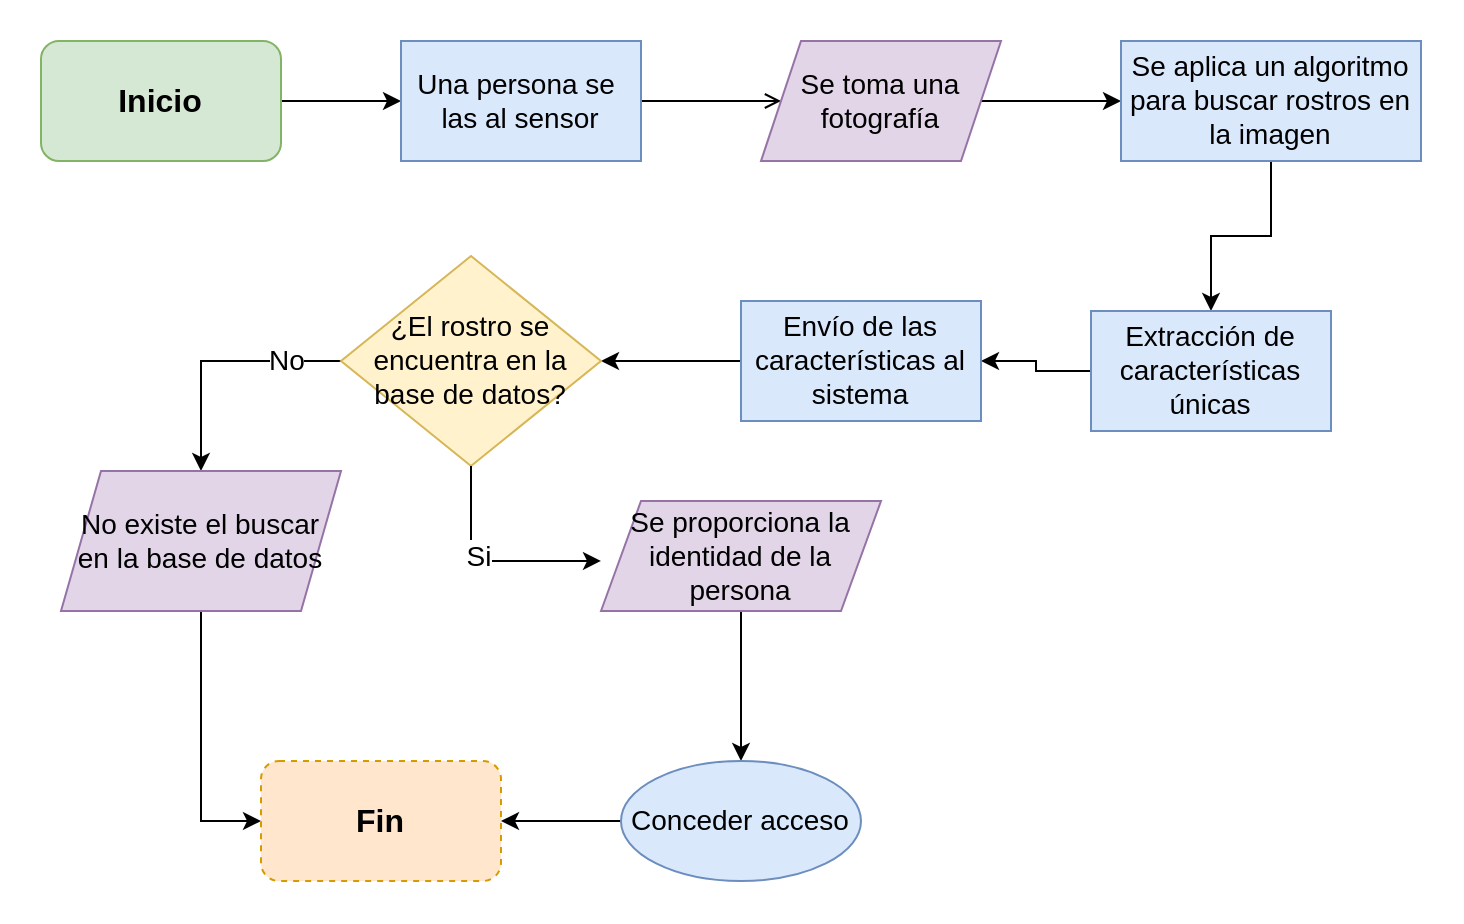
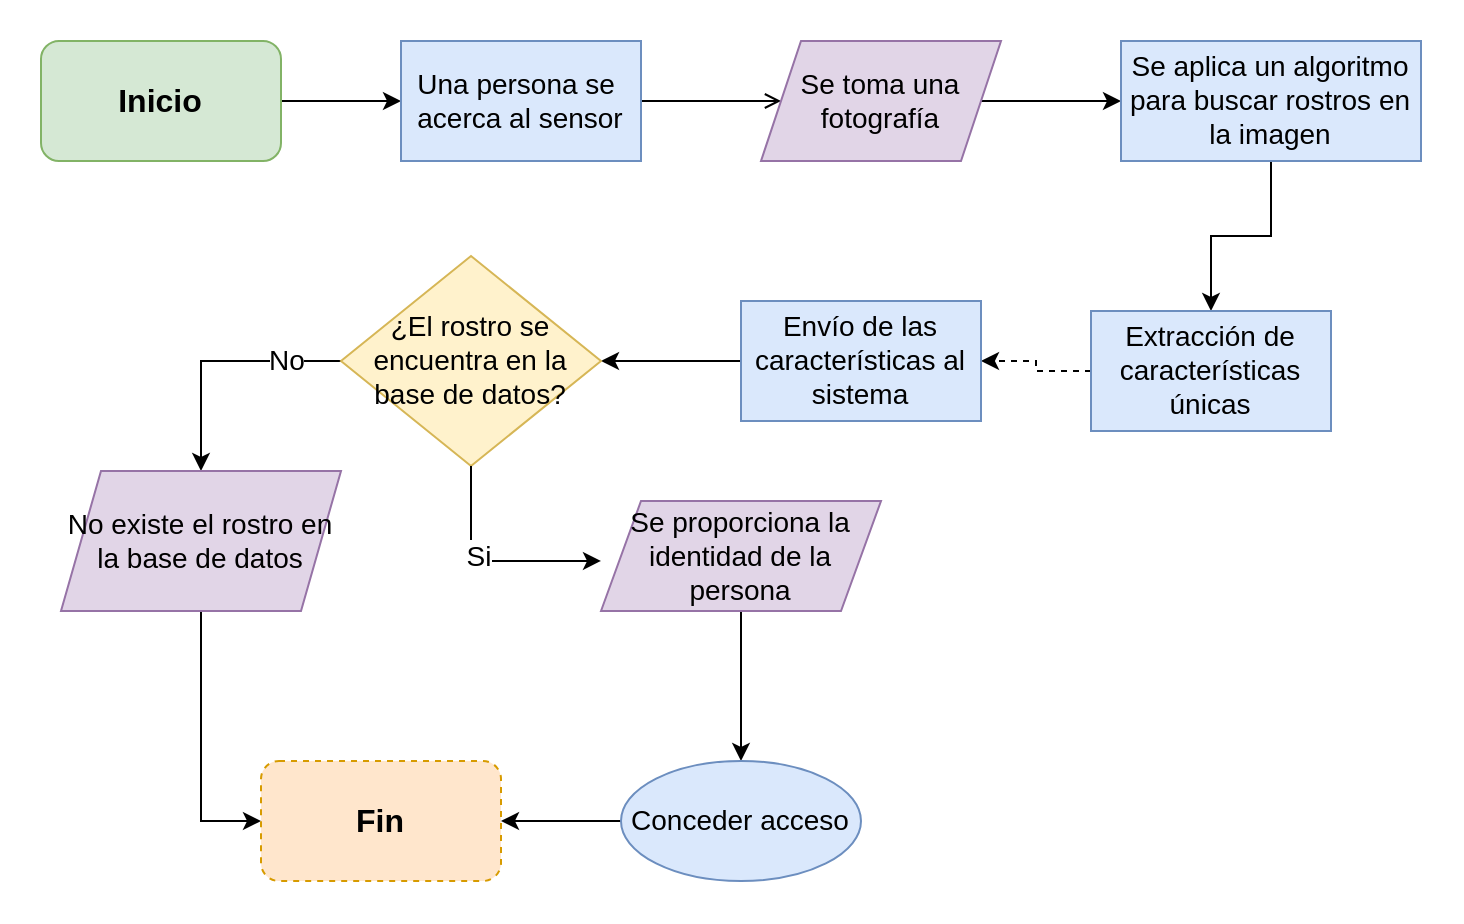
(521, 101) -> (521, 101)
(1036, 370) -> (1036, 370)
(201, 541) -> (201, 541)
